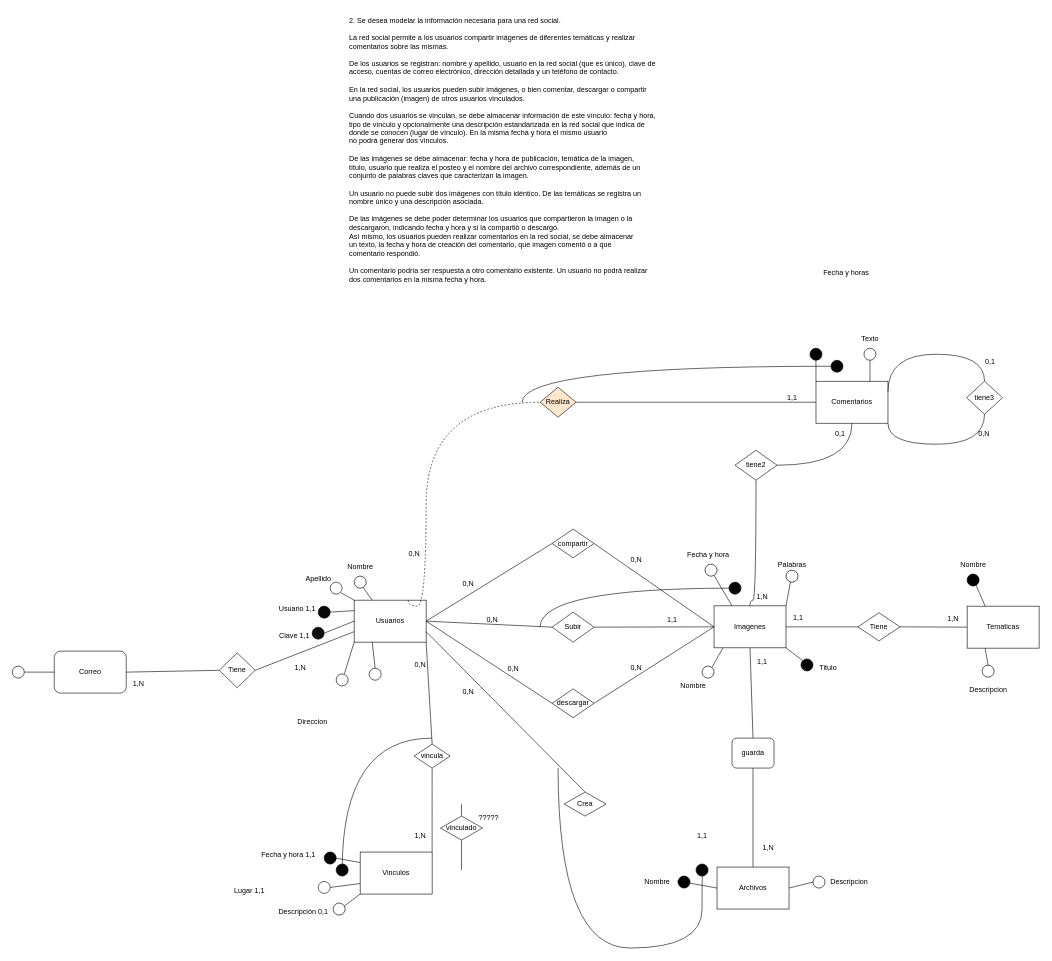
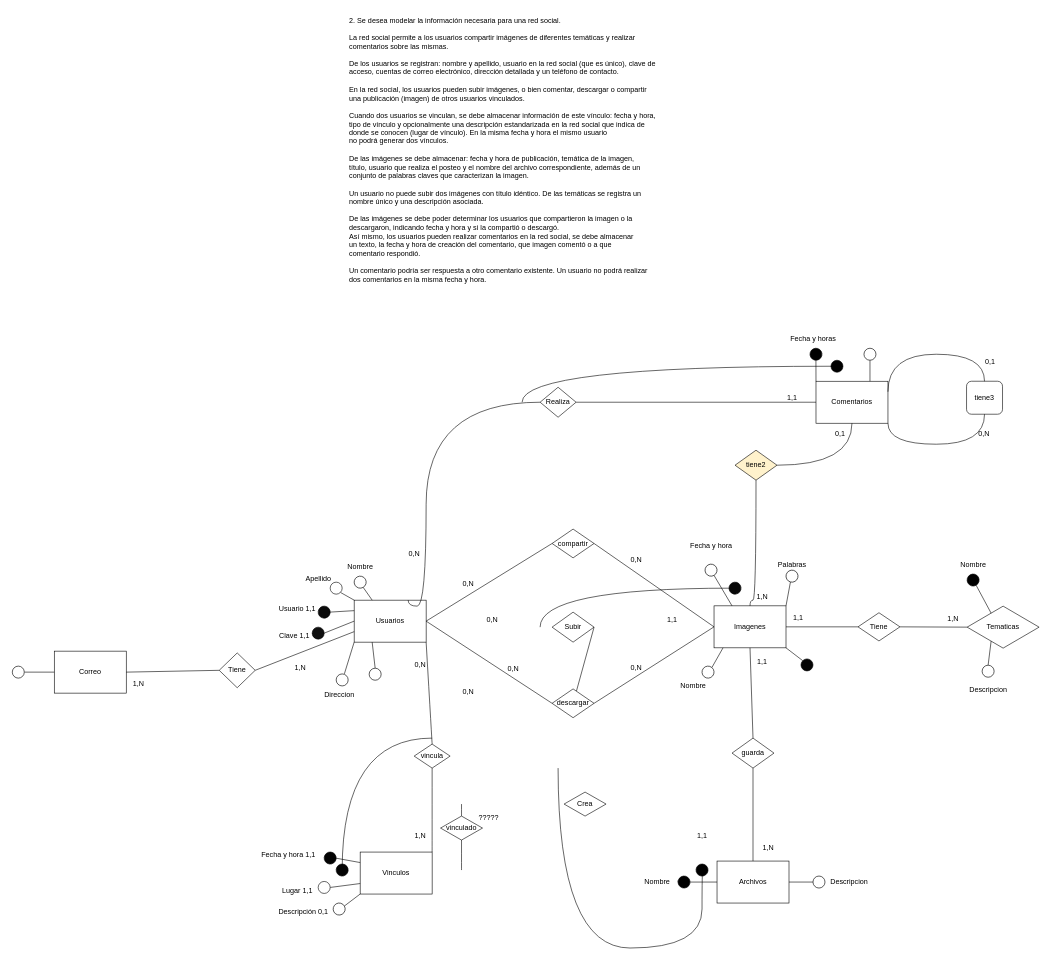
(846, 273) -> (813, 339)
(870, 339) -> none
(985, 398) -> (985, 398)
(558, 402) -> (558, 402)
(756, 465) -> (756, 465)
(430, 474) -> (430, 474)
(708, 555) -> (711, 546)
(491, 624) -> none
(652, 627) -> (585, 659)
(1004, 627) -> (1004, 627)
(828, 668) -> none
(90, 672) -> (90, 672)
(505, 711) -> none
(312, 722) -> (339, 695)
(753, 753) -> (753, 753)
(753, 888) -> (753, 882)
(249, 891) -> (297, 891)
